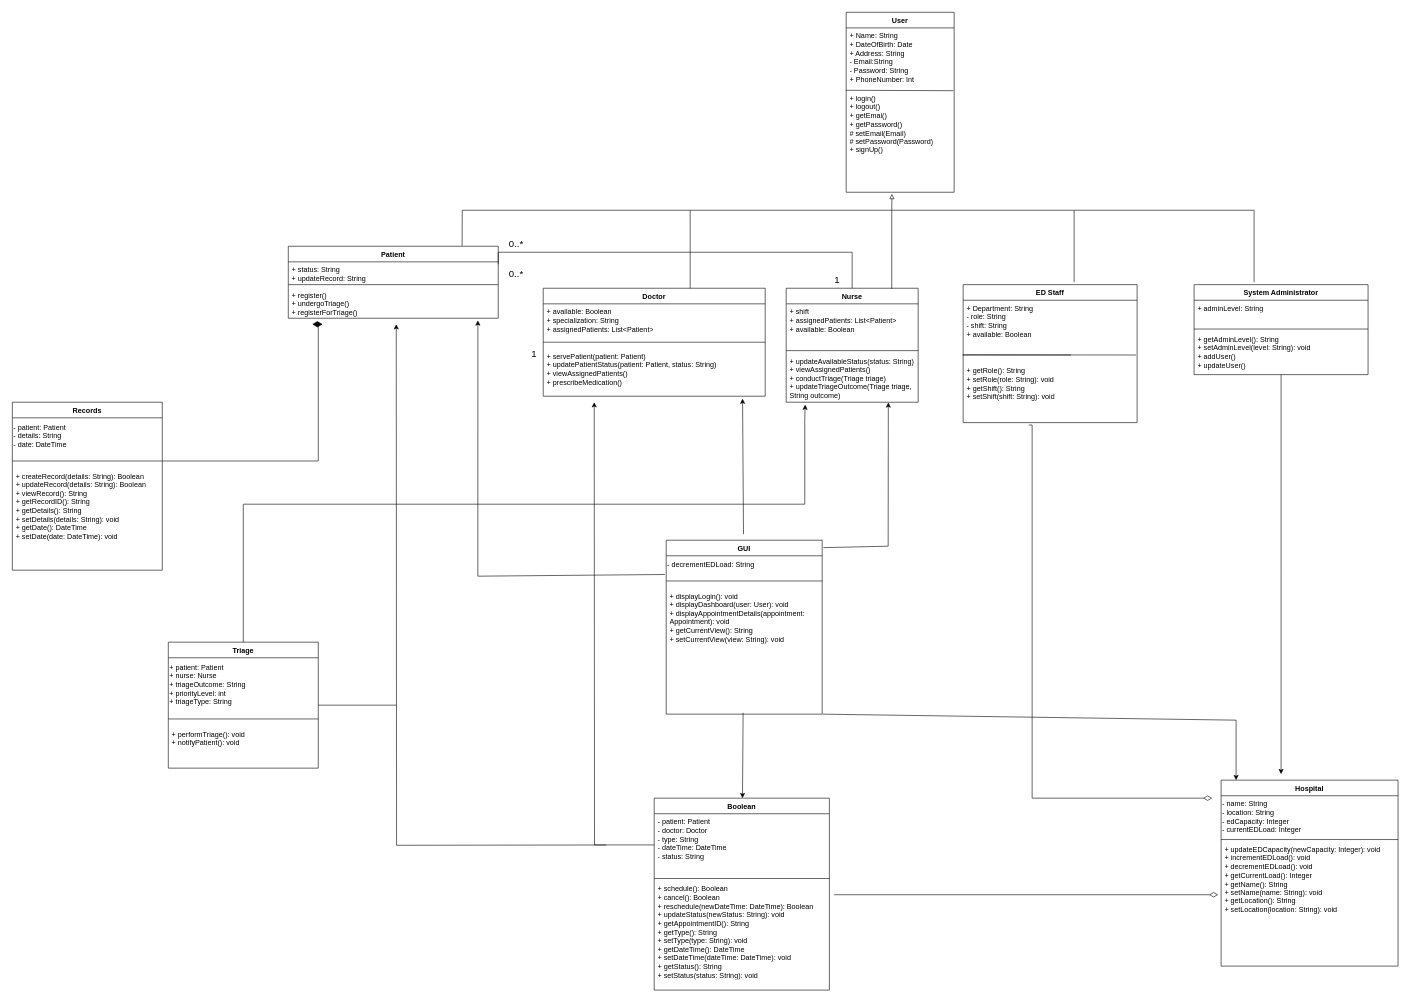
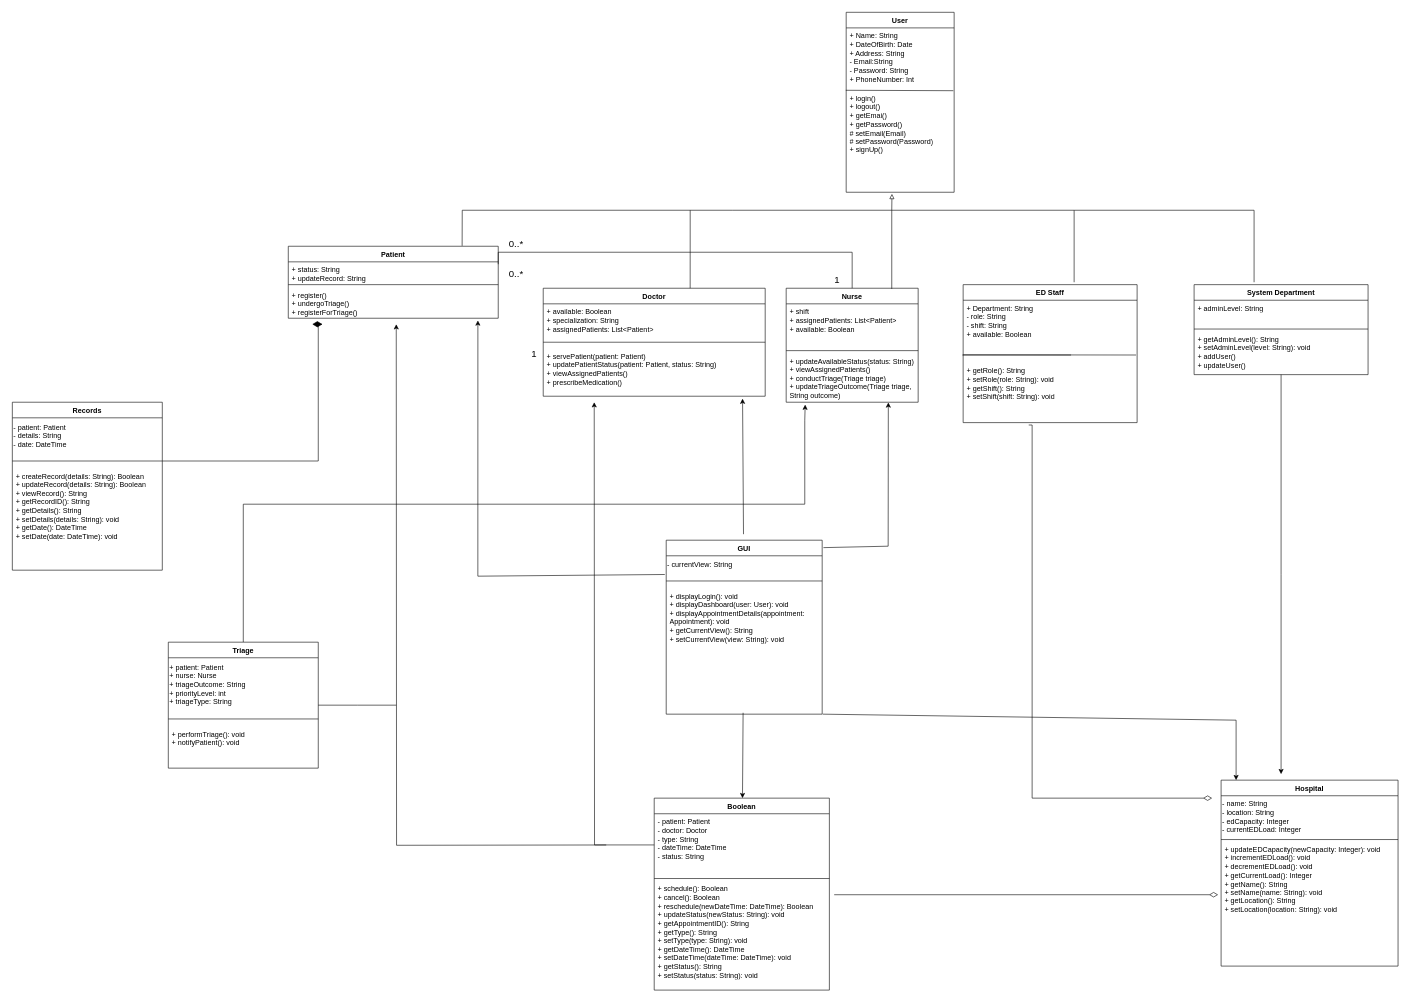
(1281, 293) -> (1281, 293)
(714, 565) -> (705, 565)
